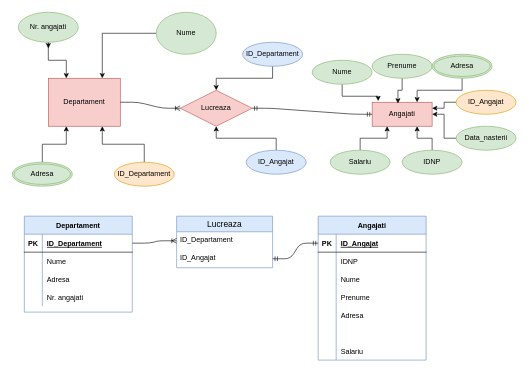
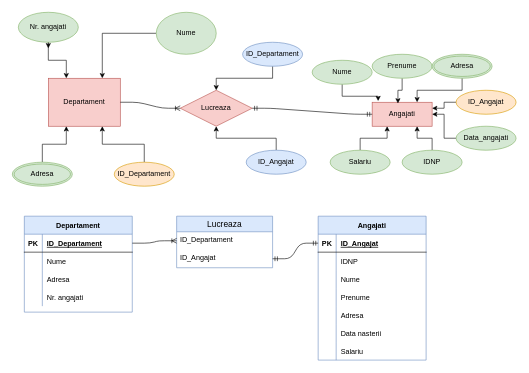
(486, 138) -> (486, 138)
none -> (381, 333)
